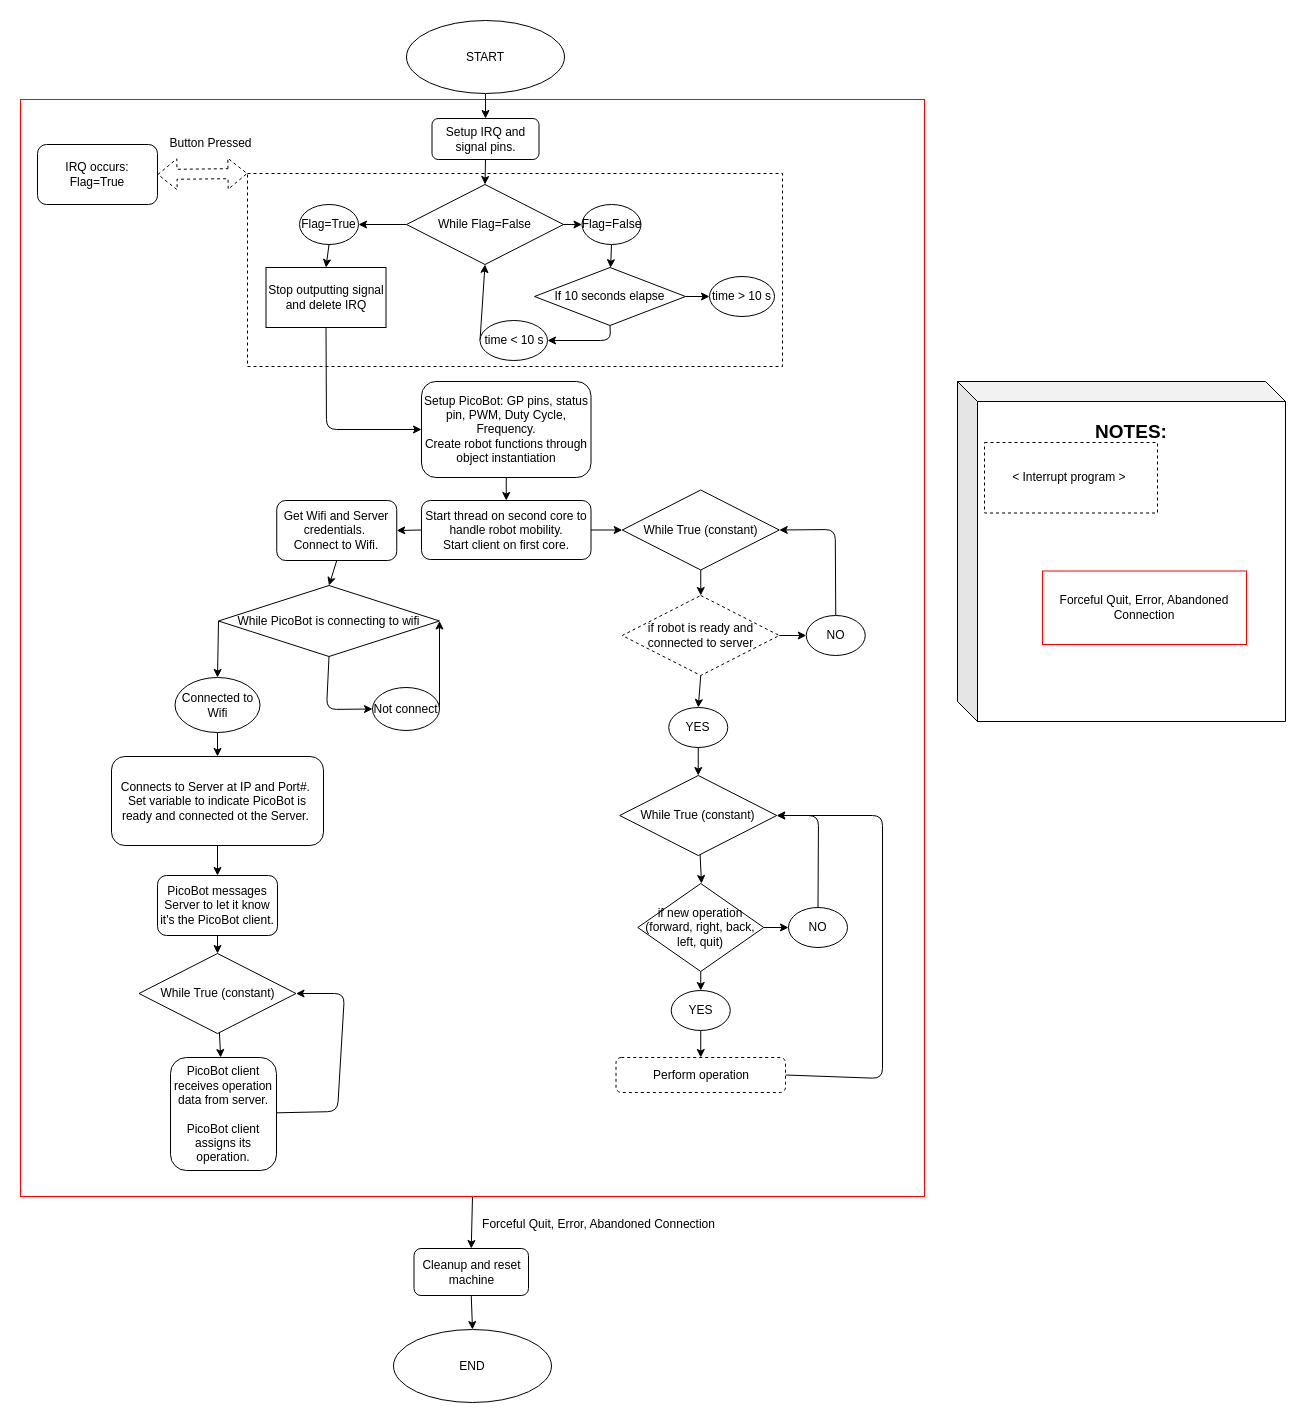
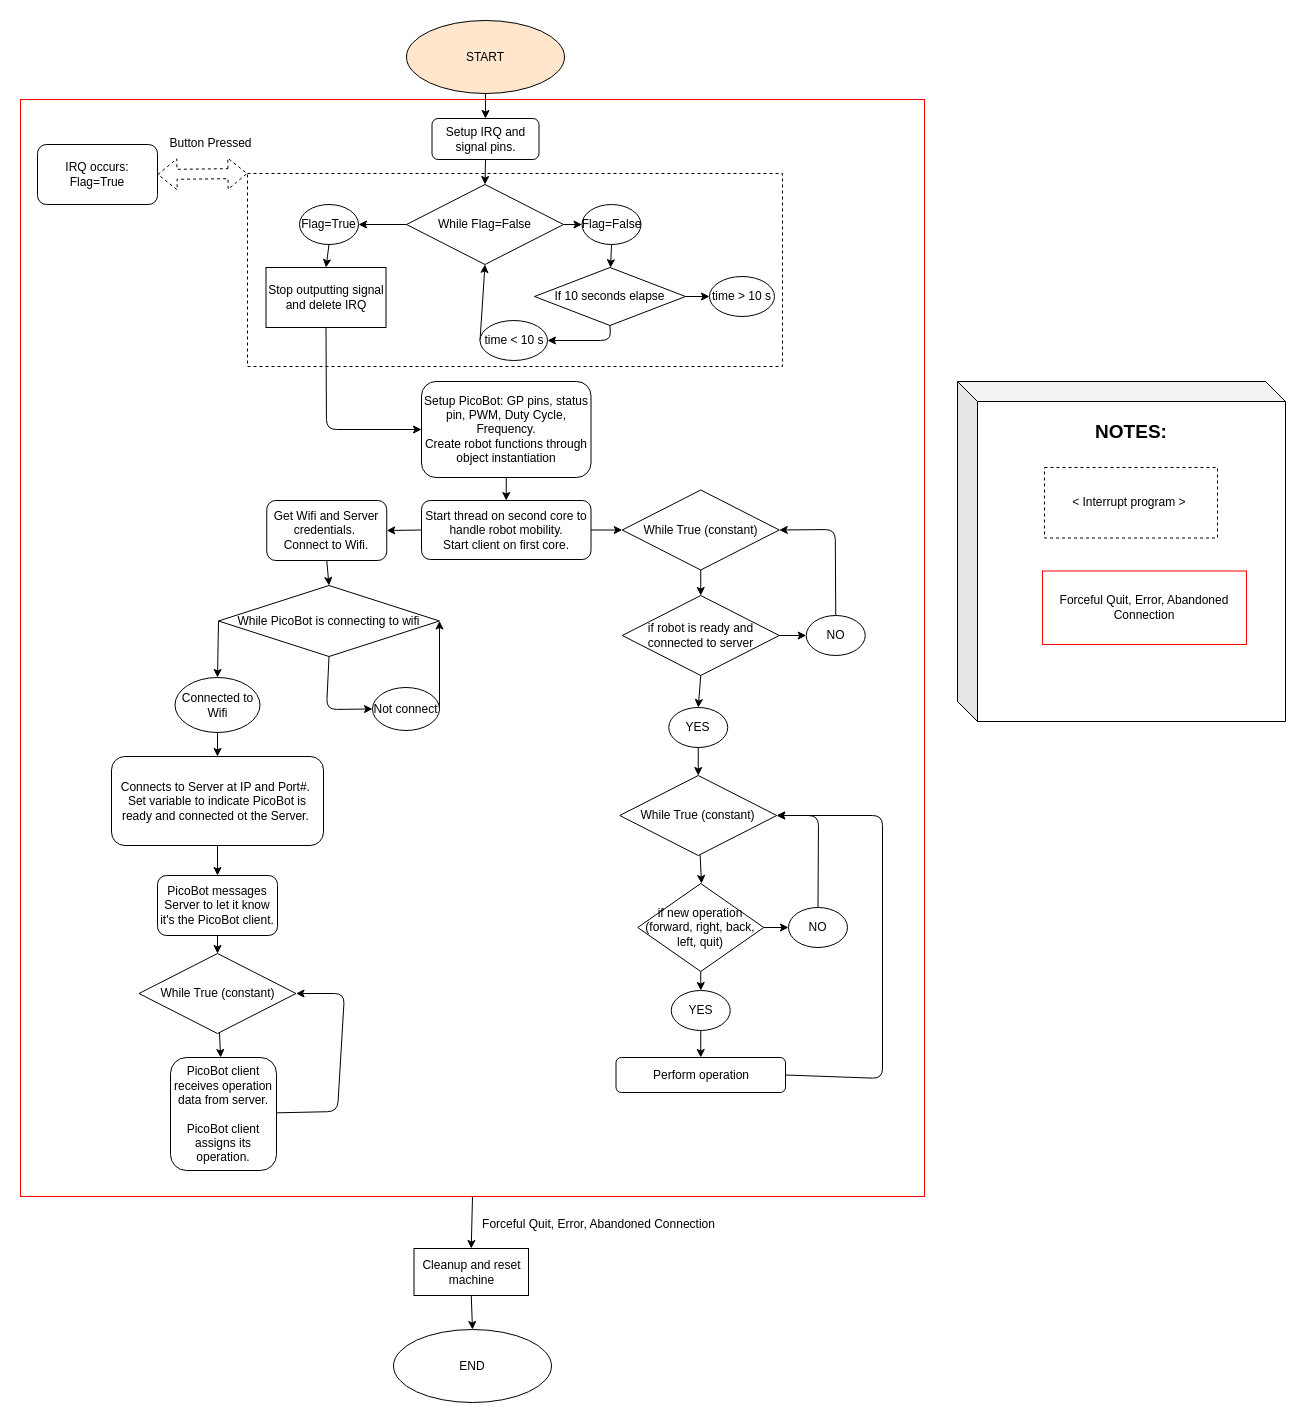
(486, 57) -> (486, 57)
(1071, 478) -> (1131, 503)
(337, 531) -> (327, 531)
(701, 636) -> (701, 636)
(701, 1075) -> (701, 1075)
(471, 1272) -> (471, 1272)
